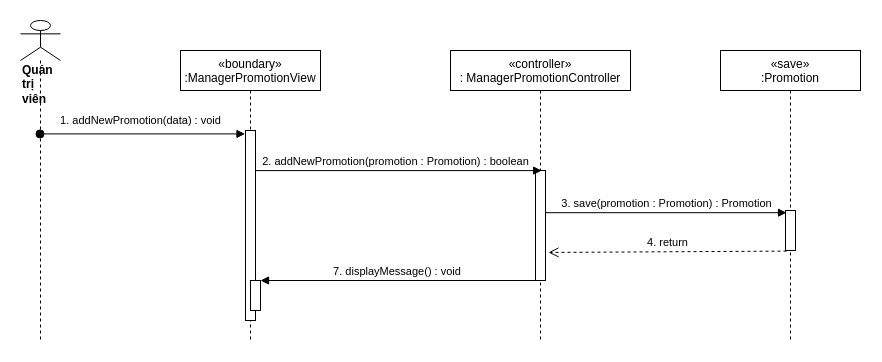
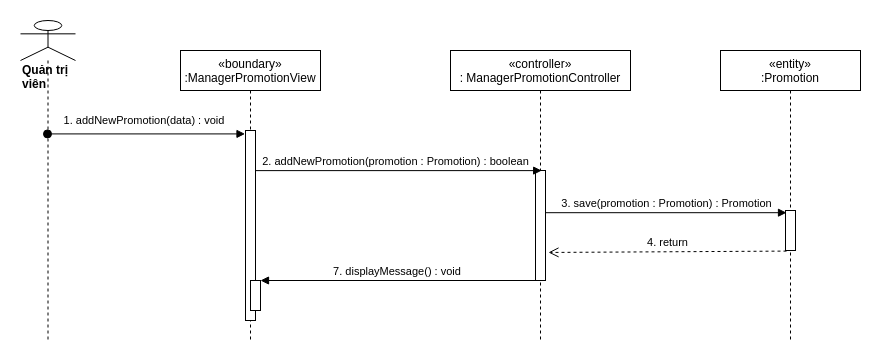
(790, 64) -> (790, 64)
(41, 181) -> (48, 181)
